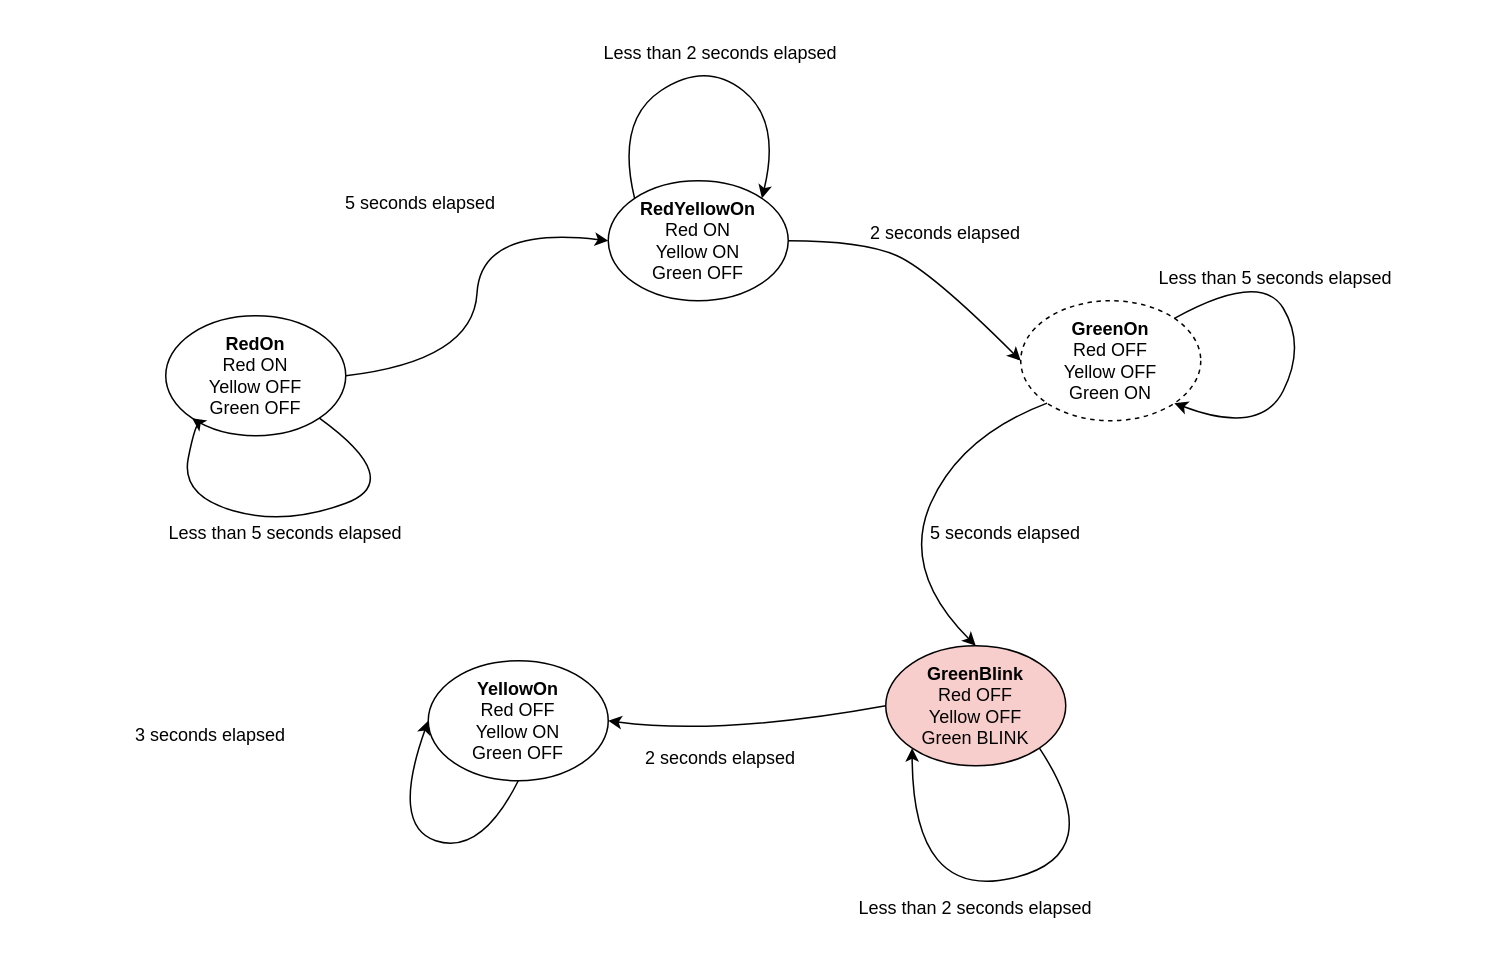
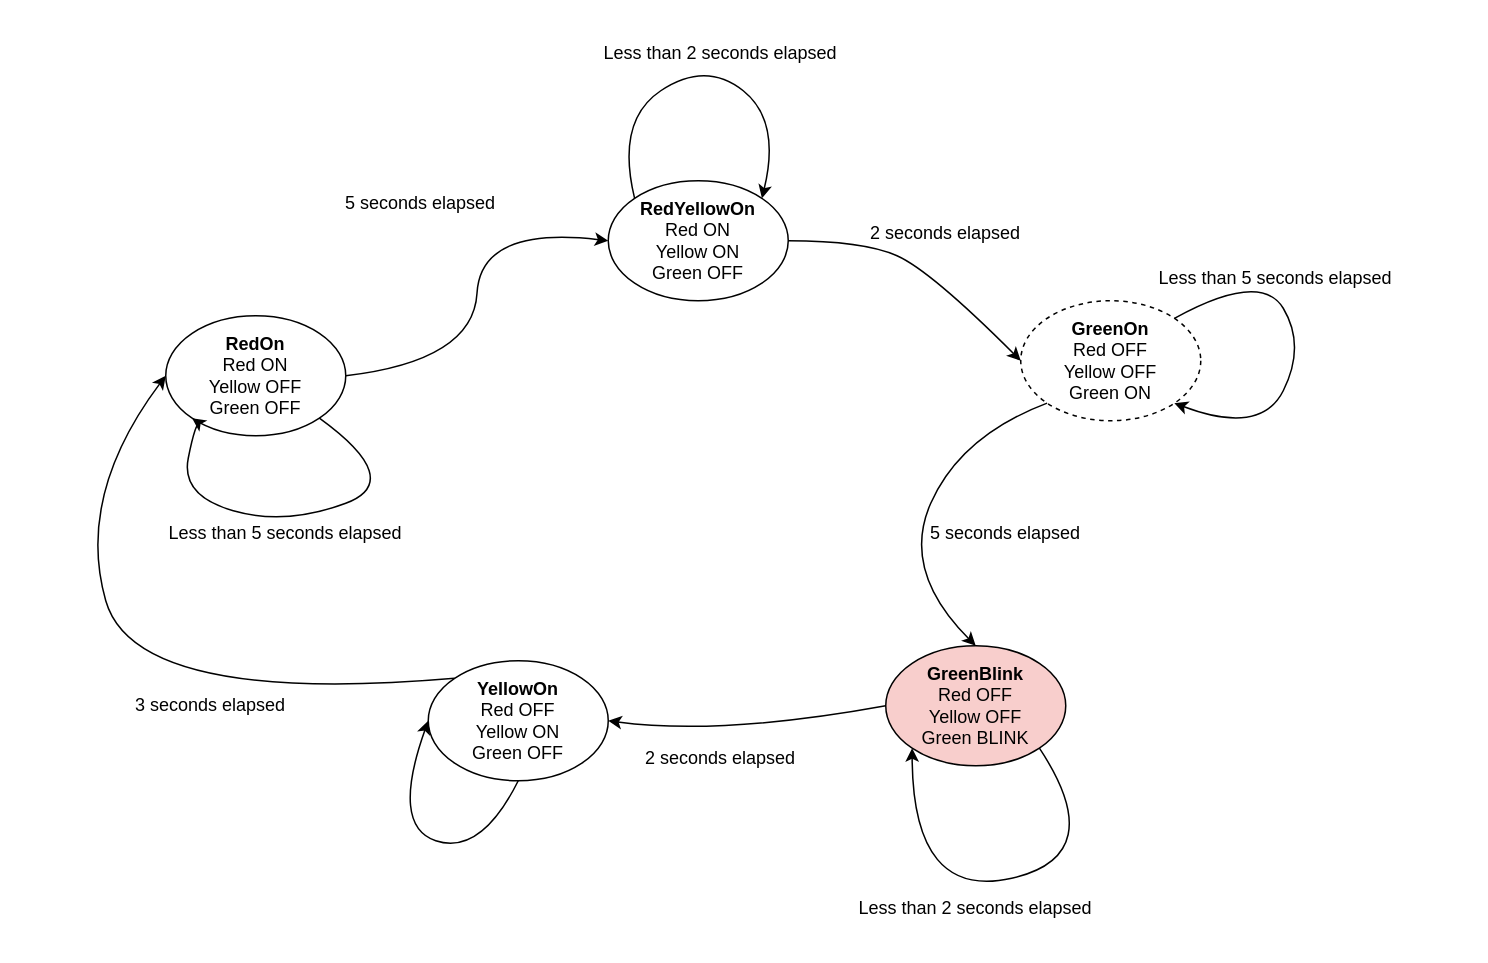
none -> (155, 654)
(211, 736) -> (211, 706)
